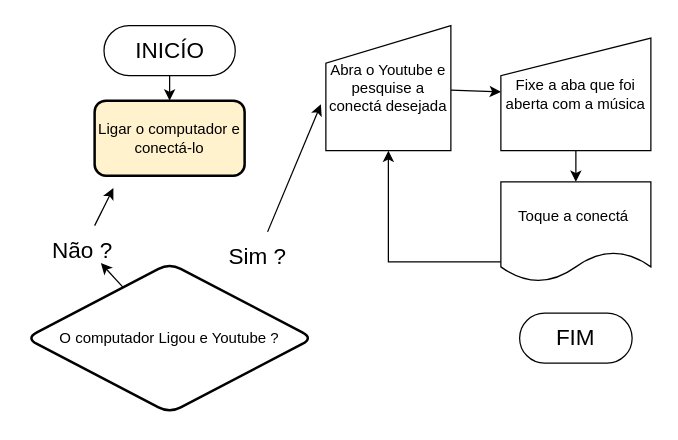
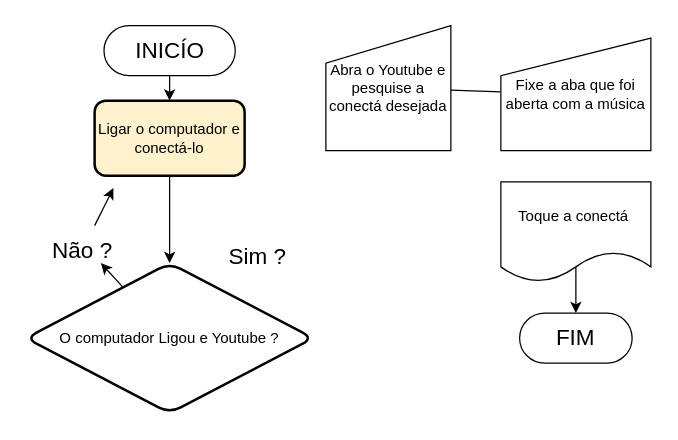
(491, 92) -> (494, 92)
(576, 170) -> none
(292, 172) -> none
none -> (169, 215)
(393, 262) -> (576, 304)
